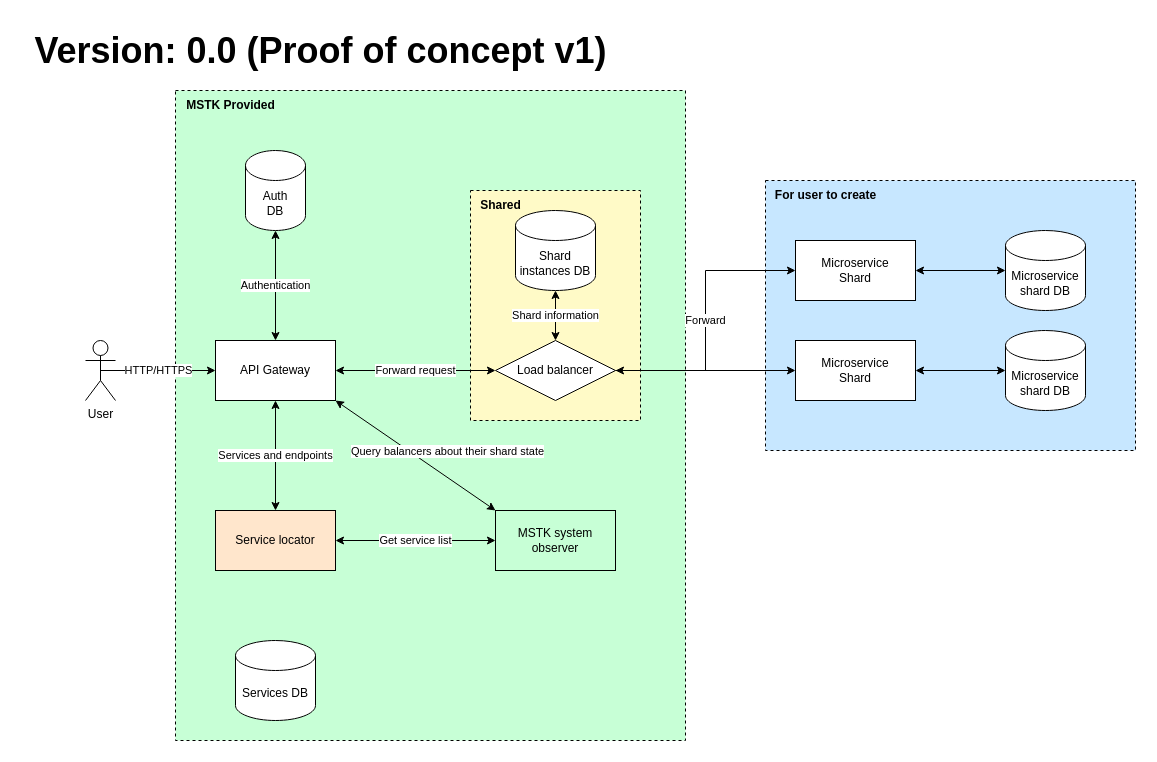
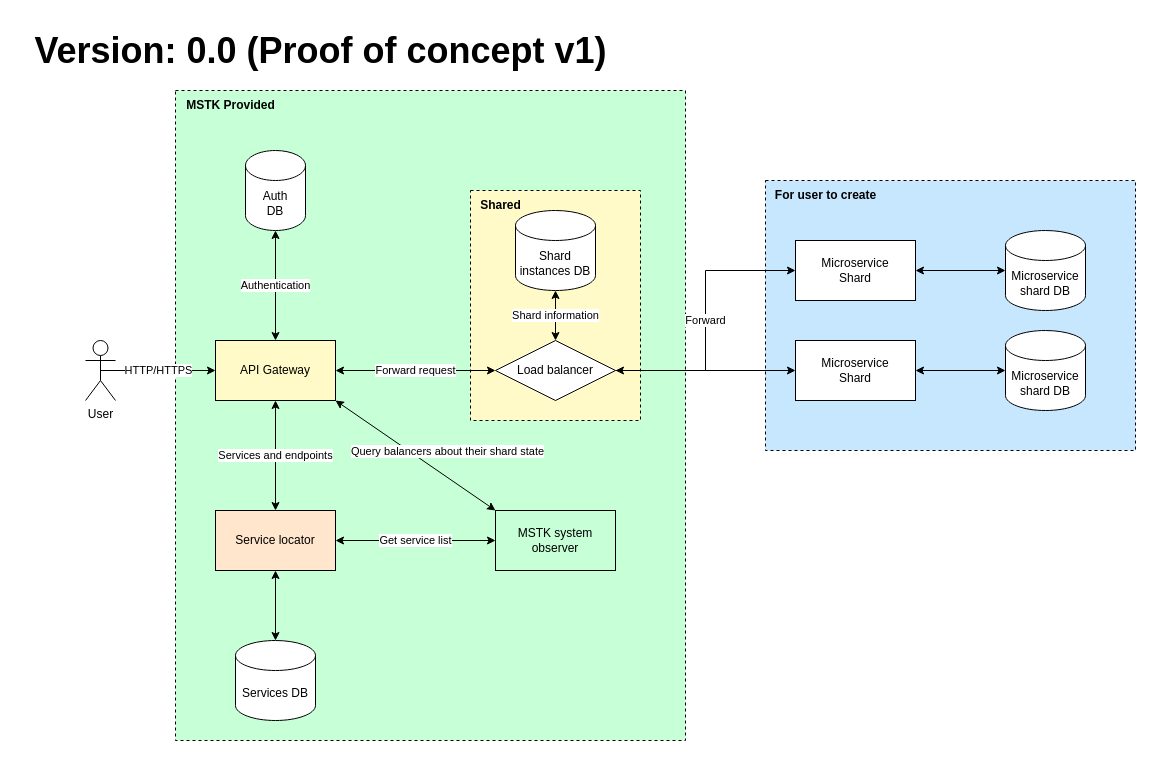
(276, 371) -> (276, 371)
none -> (276, 606)
